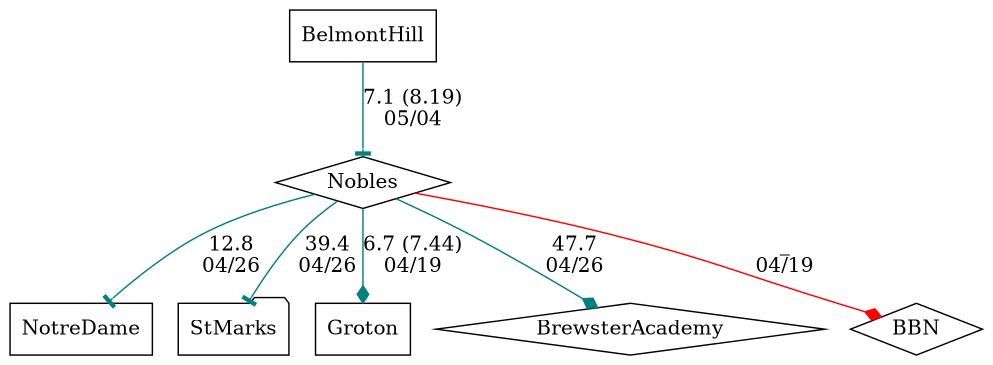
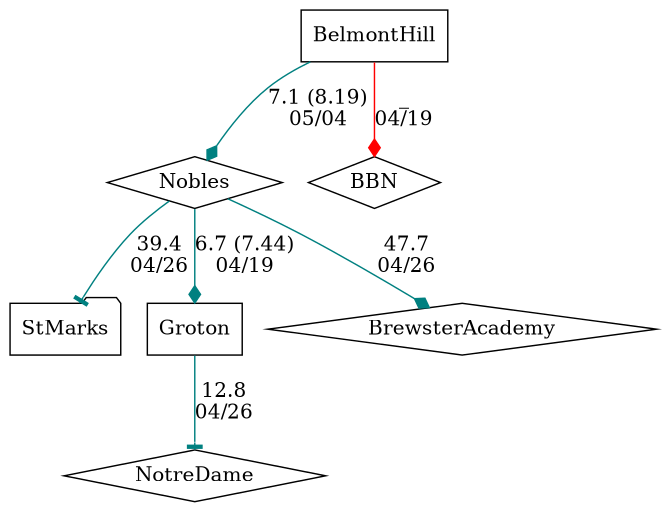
(363, 106) -> (258, 97)
(206, 232) -> (195, 399)
(642, 243) -> (374, 101)
(81, 329) -> (195, 476)
